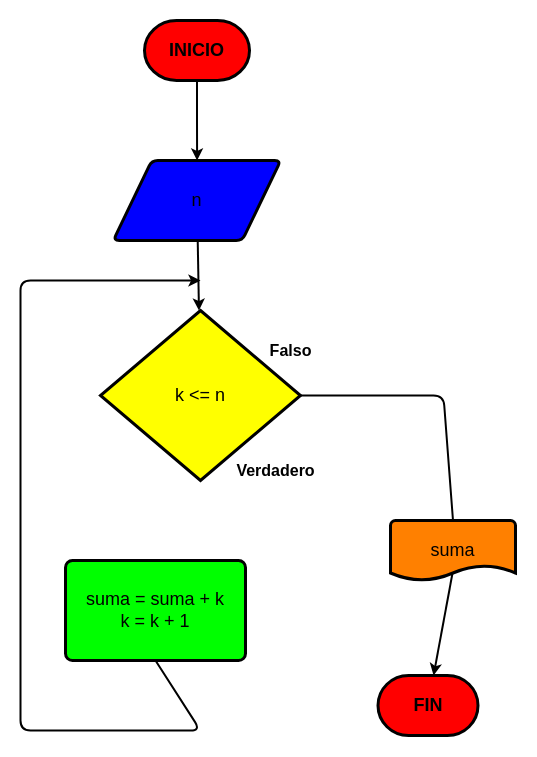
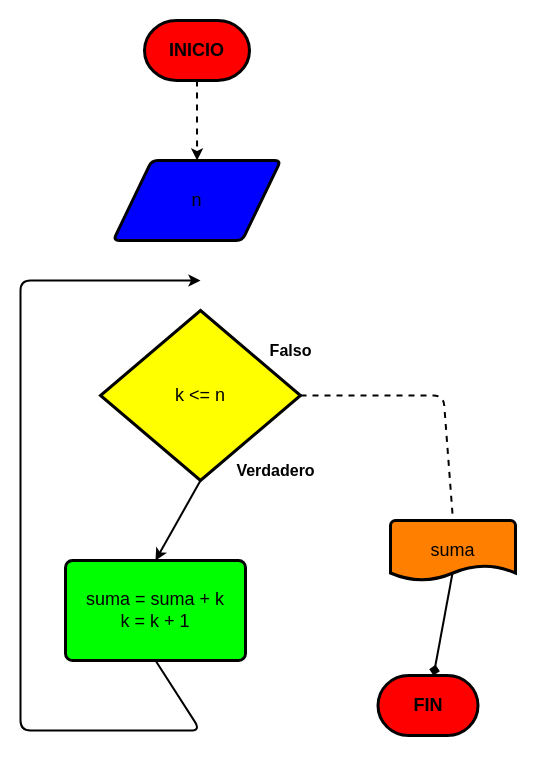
(197, 117) -> (197, 117)
(198, 271) -> none
(432, 396) -> (432, 396)
none -> (180, 516)
(435, 665) -> (436, 664)
